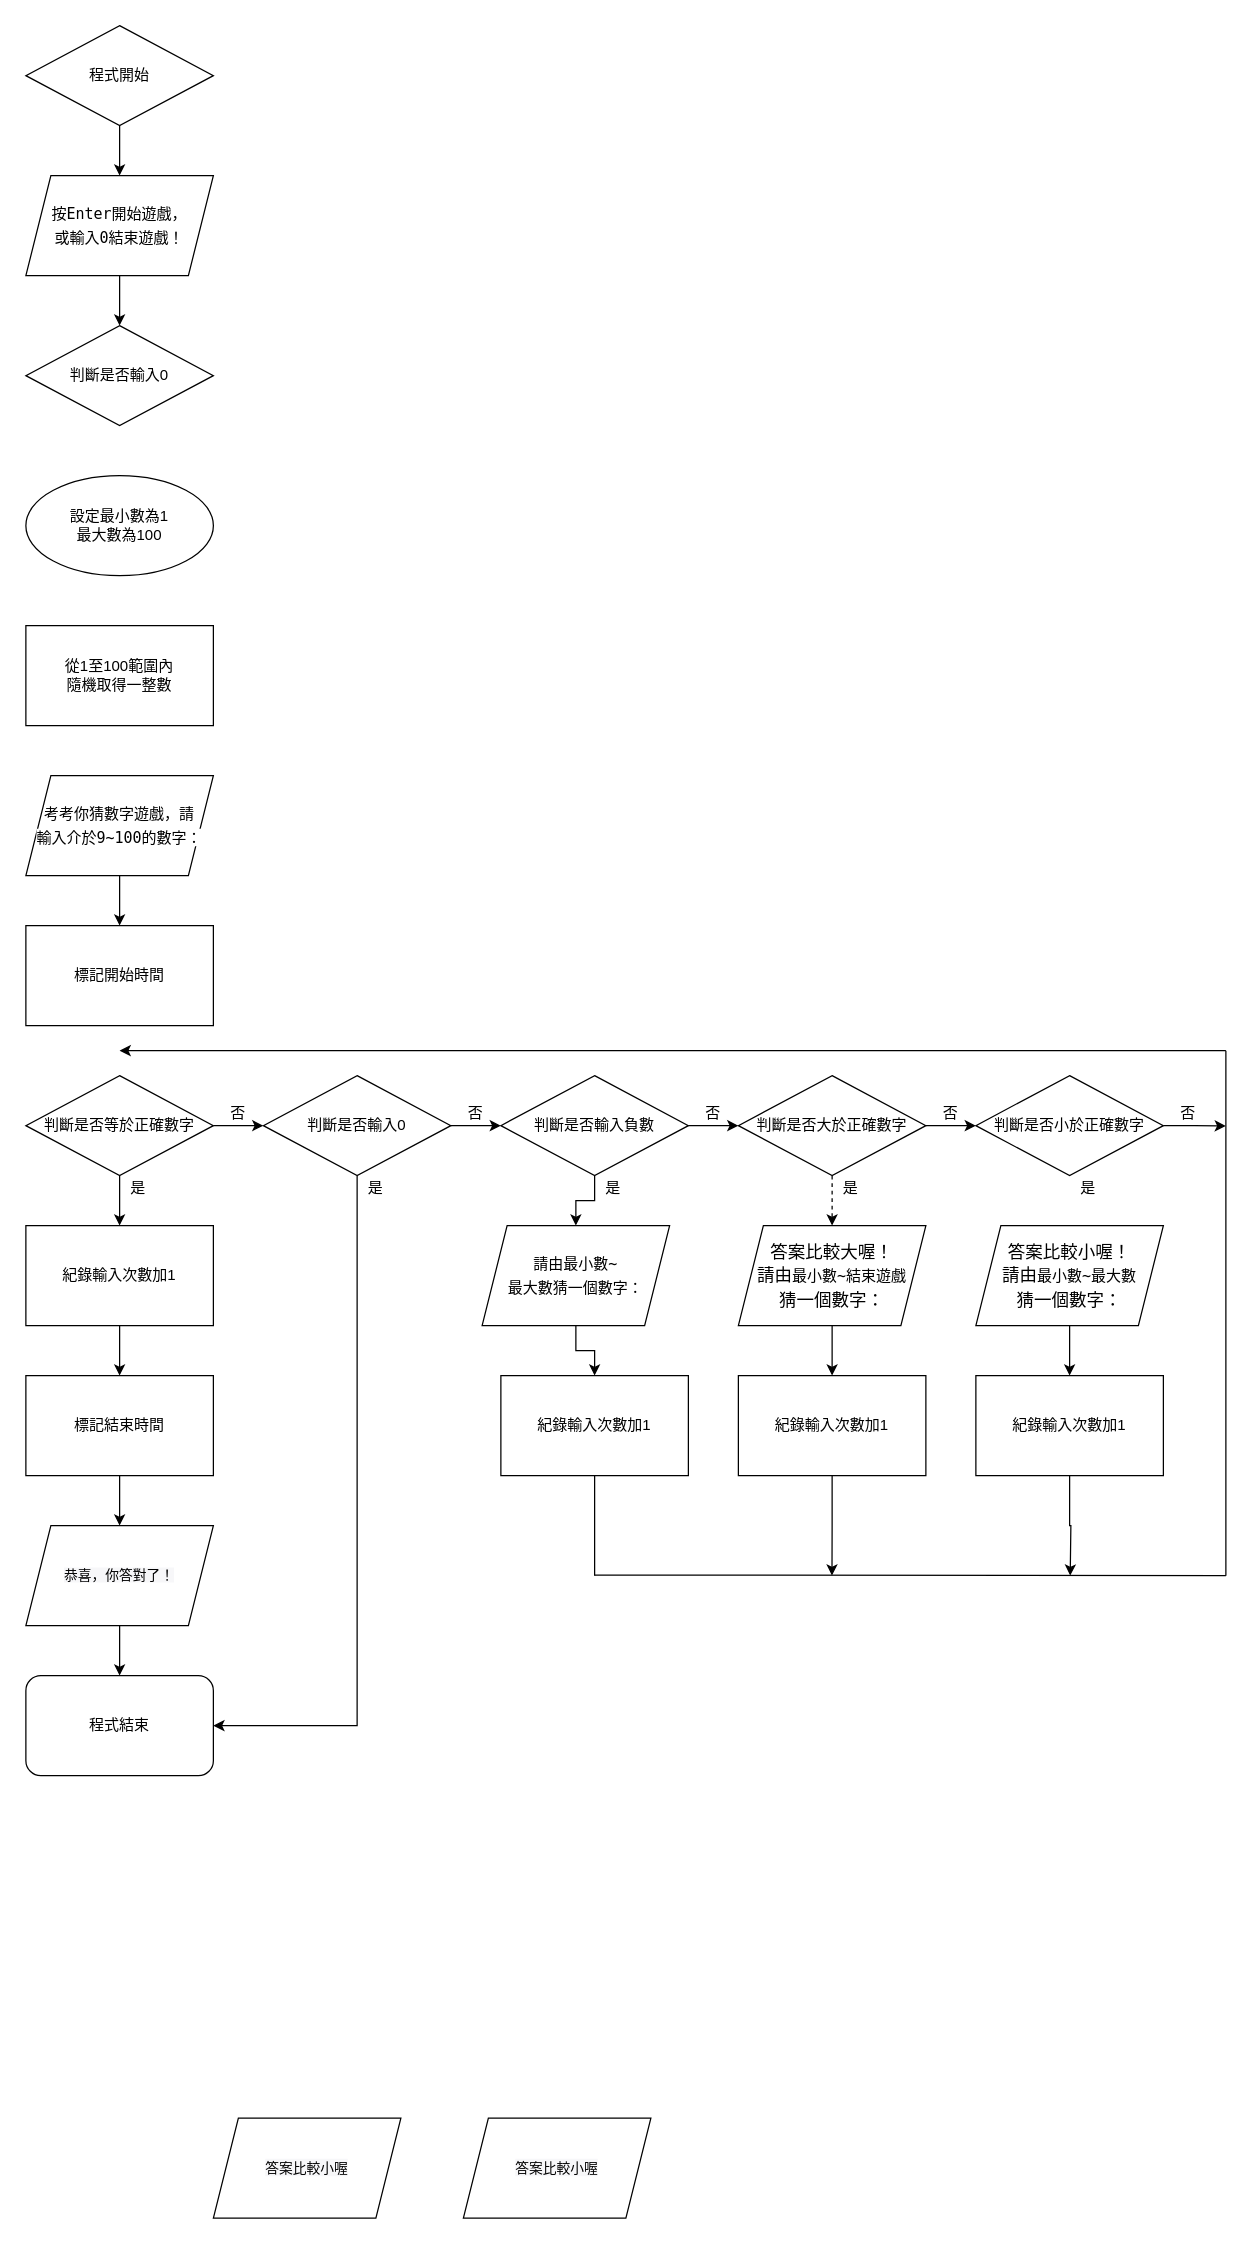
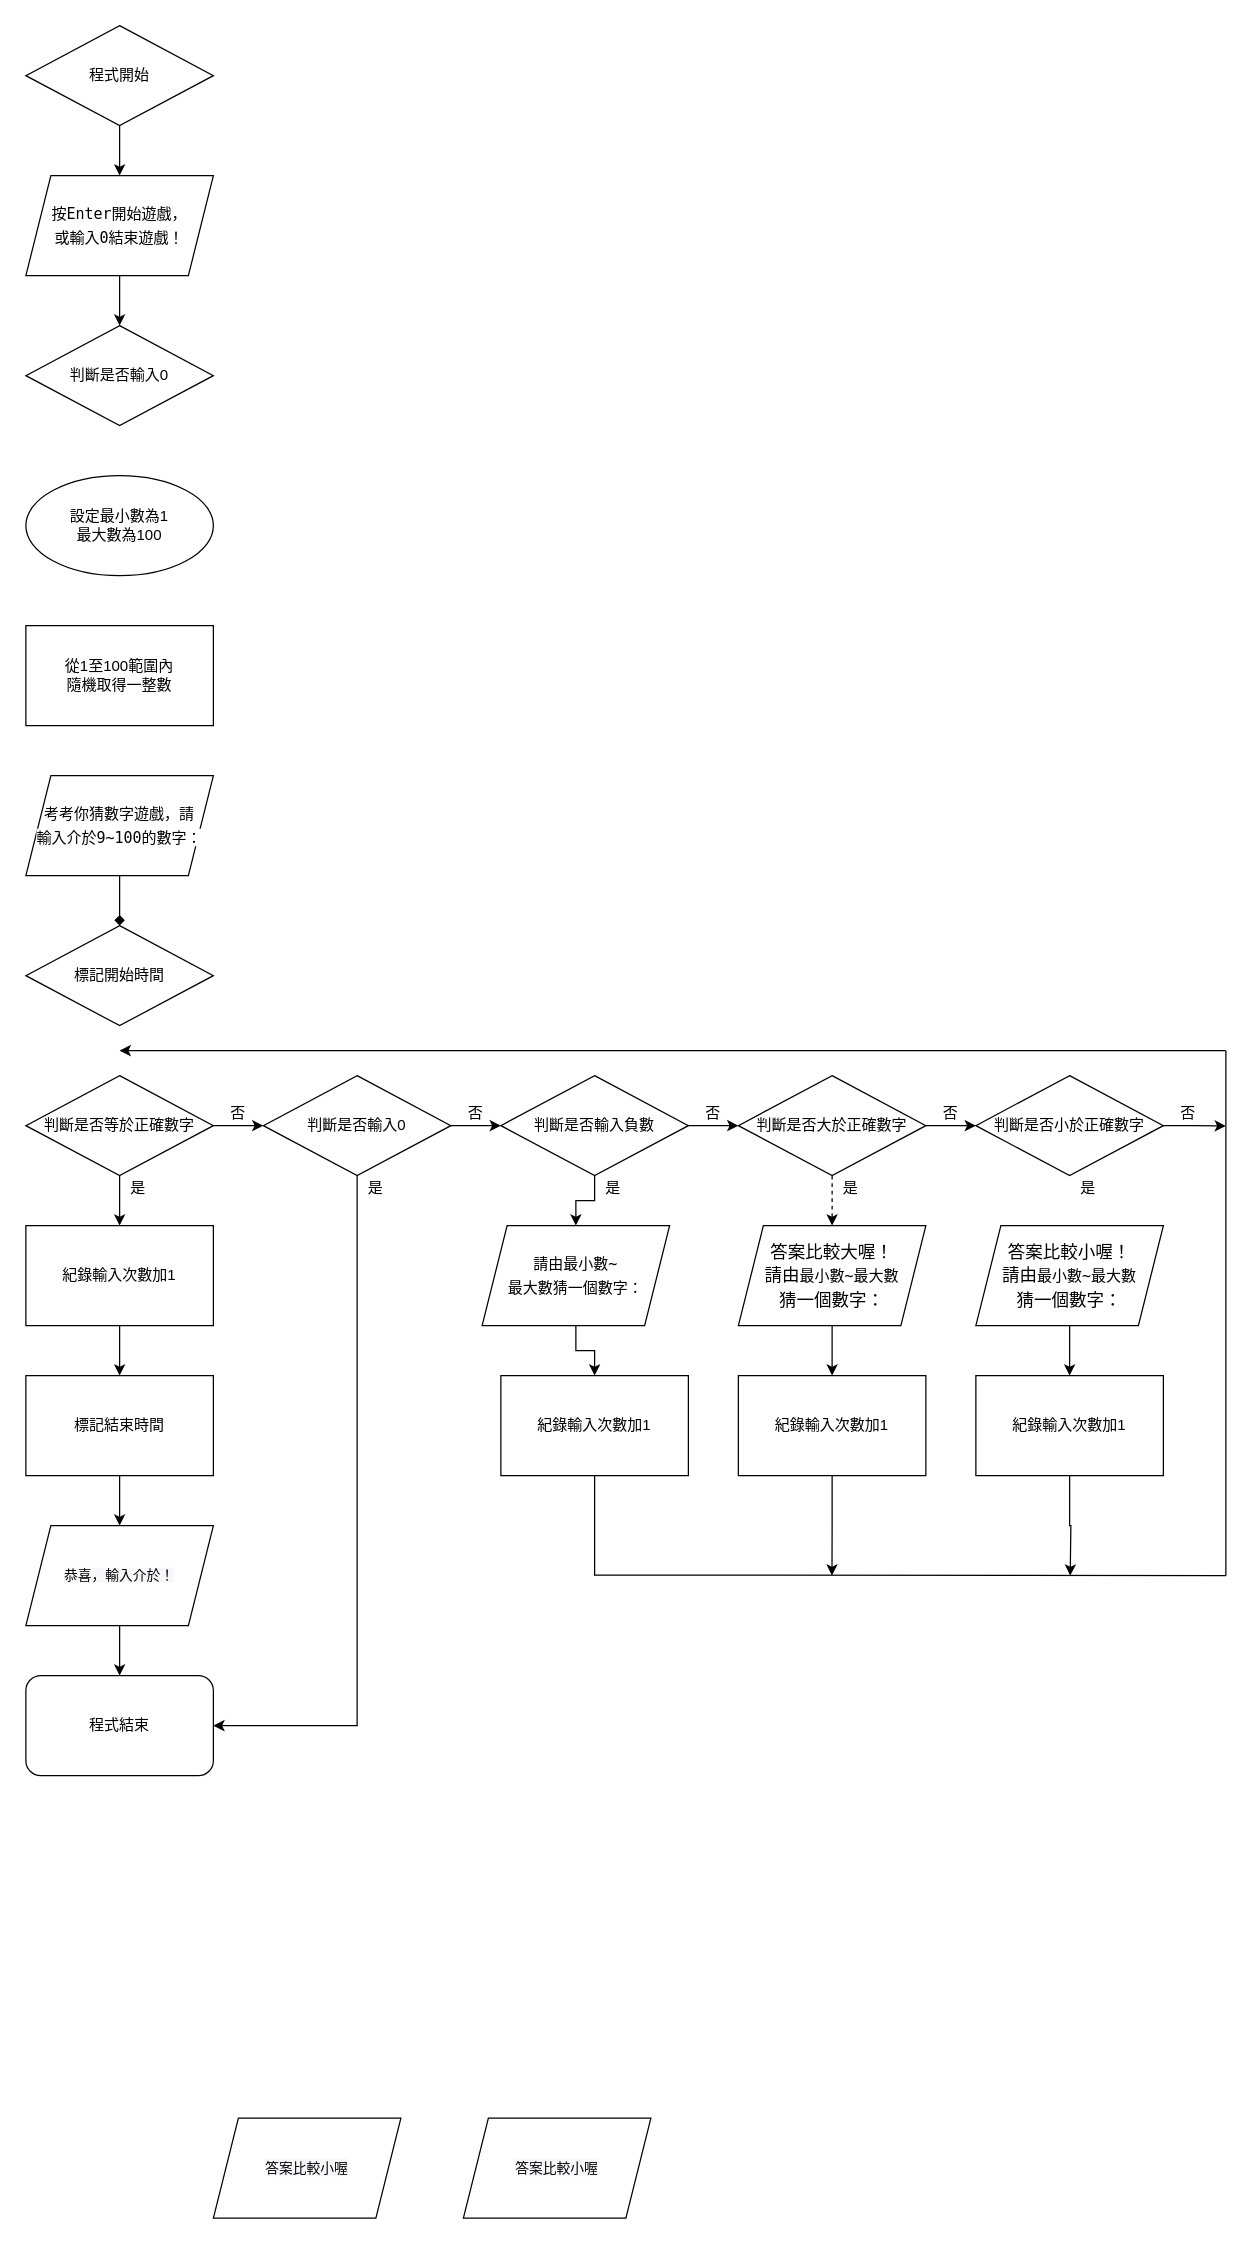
(119, 916) -> (119, 915)
(119, 976) -> (119, 976)
(832, 1276) -> (832, 1276)
(119, 1576) -> (119, 1576)
